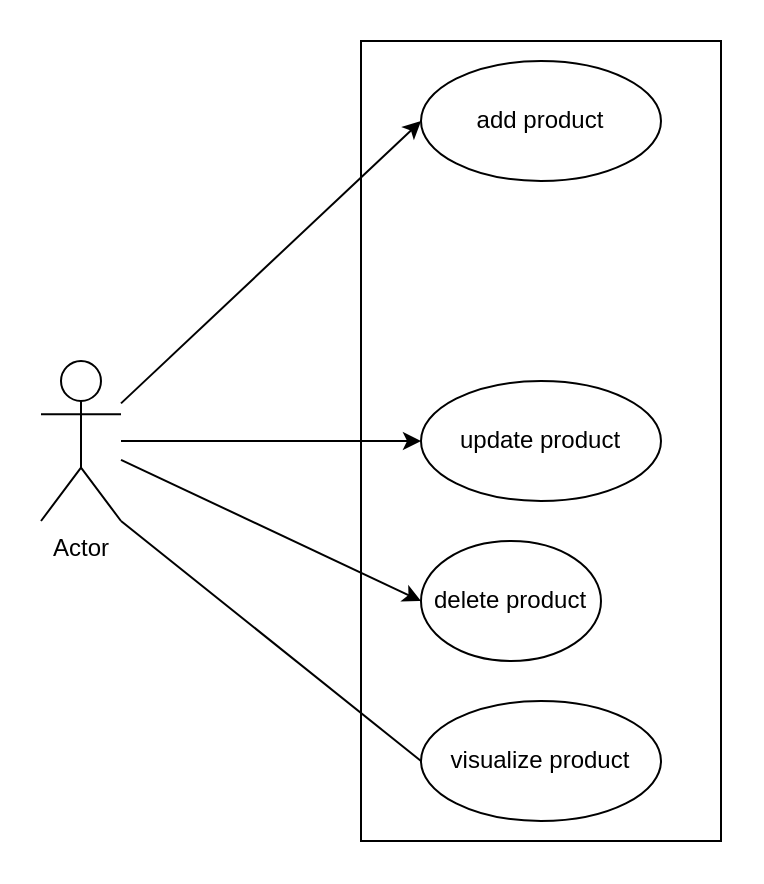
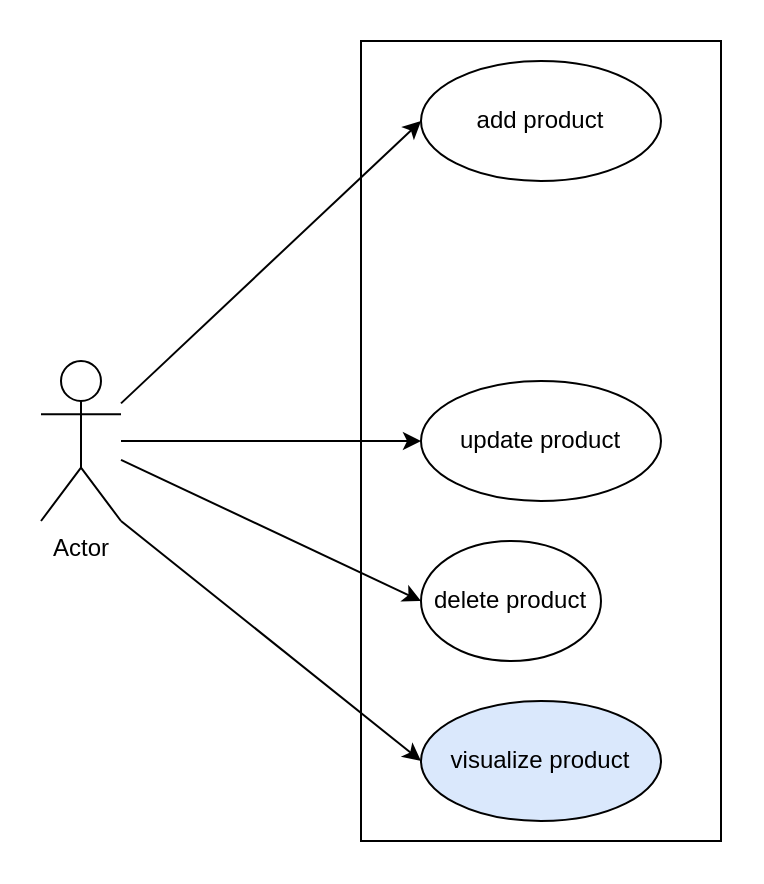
(414, 755) -> (409, 752)
(541, 761) -> (541, 761)
